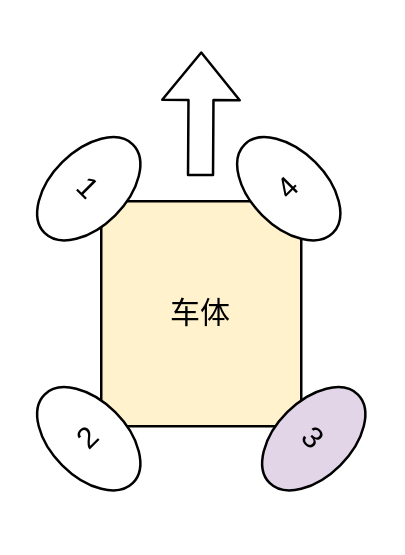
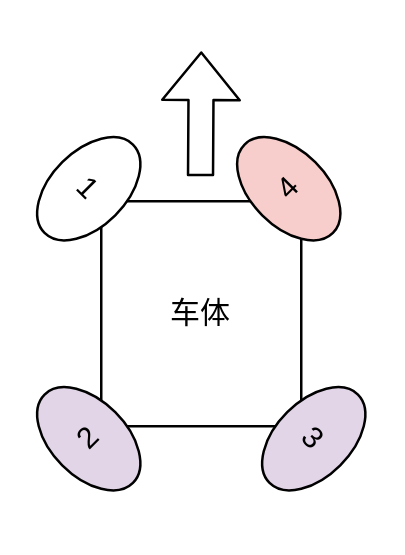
(289, 189) -> (289, 189)
(201, 314) -> (201, 314)
(89, 439) -> (89, 439)
